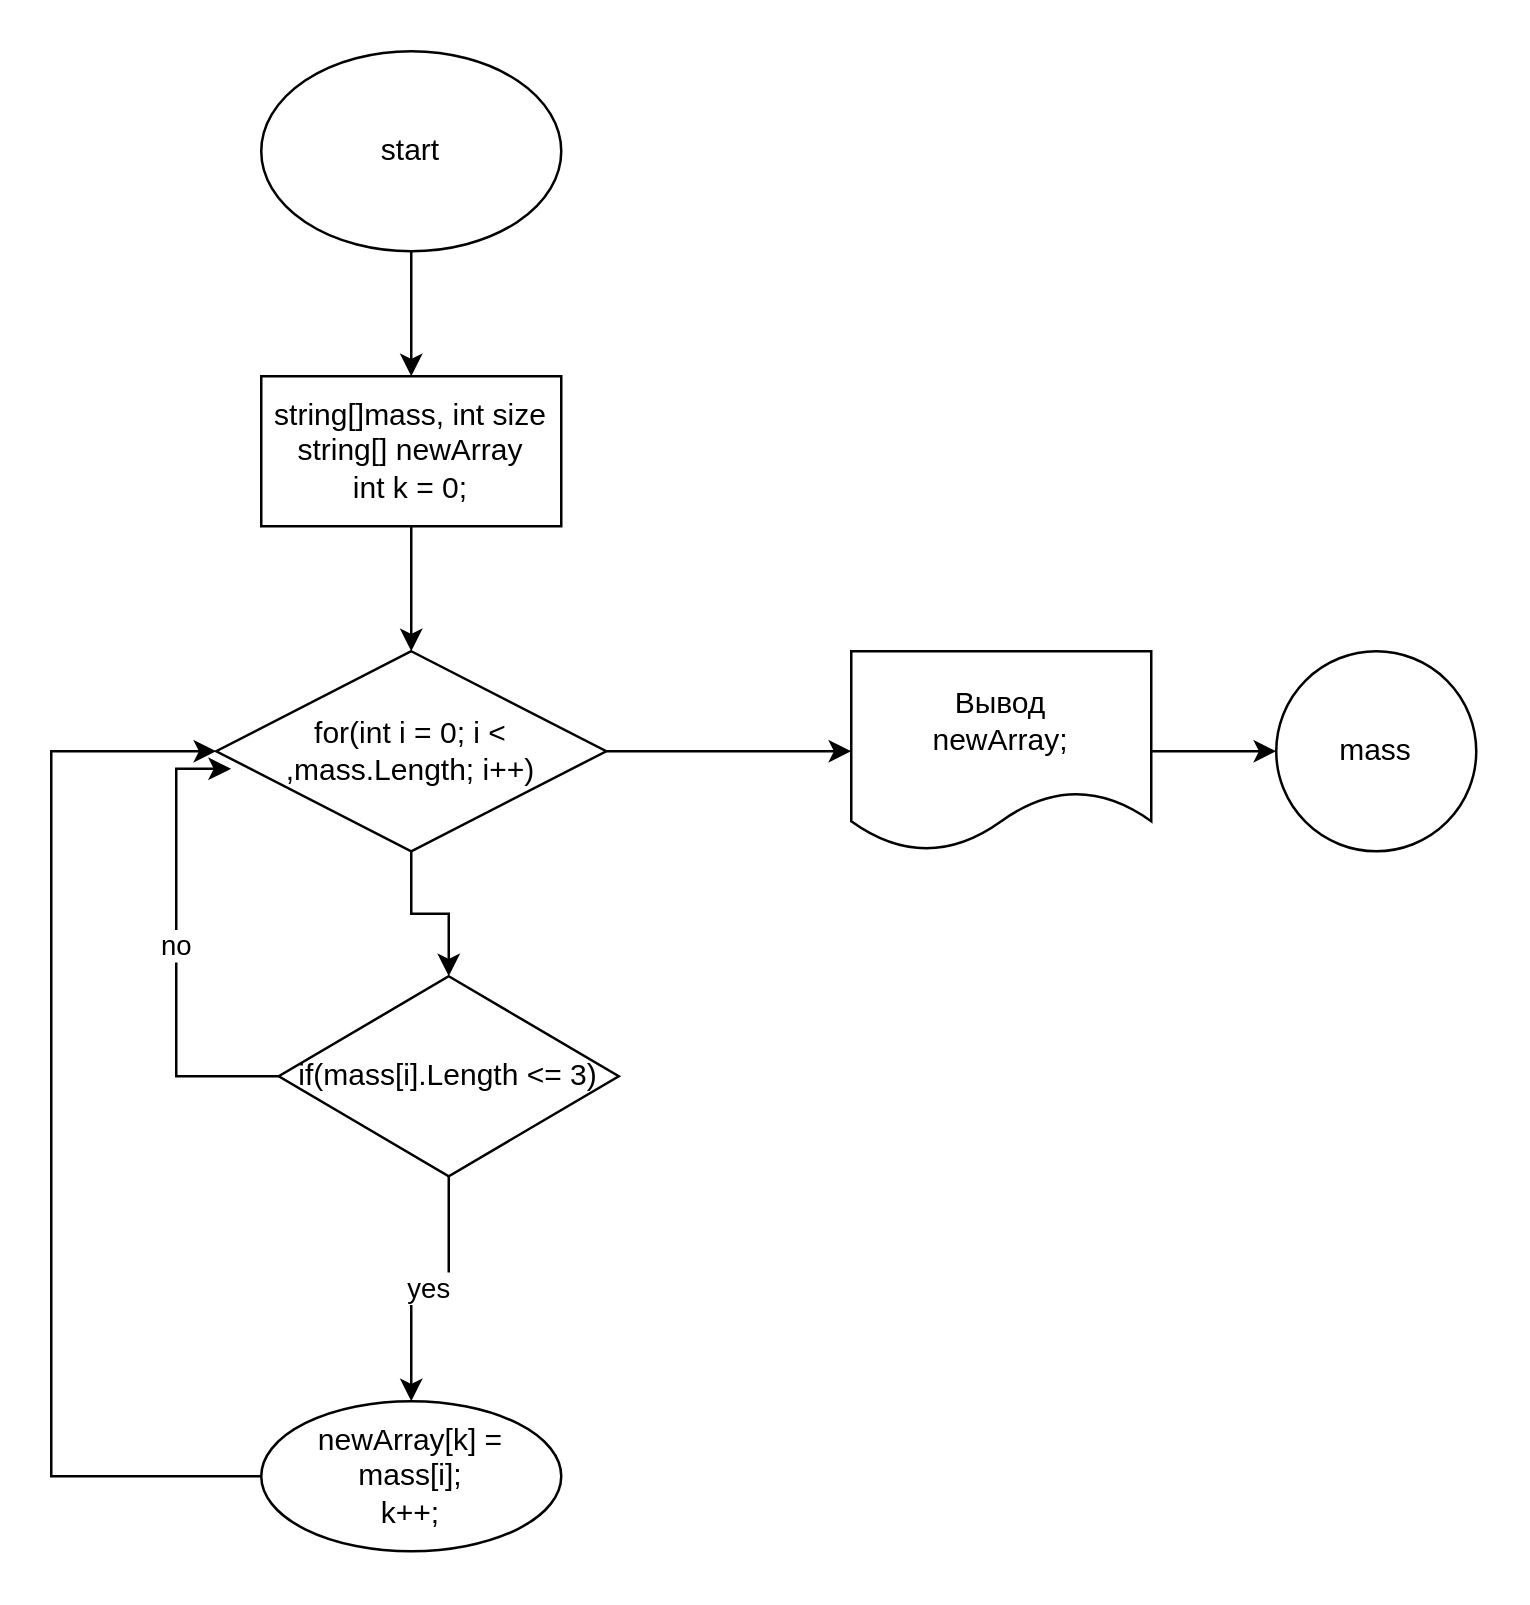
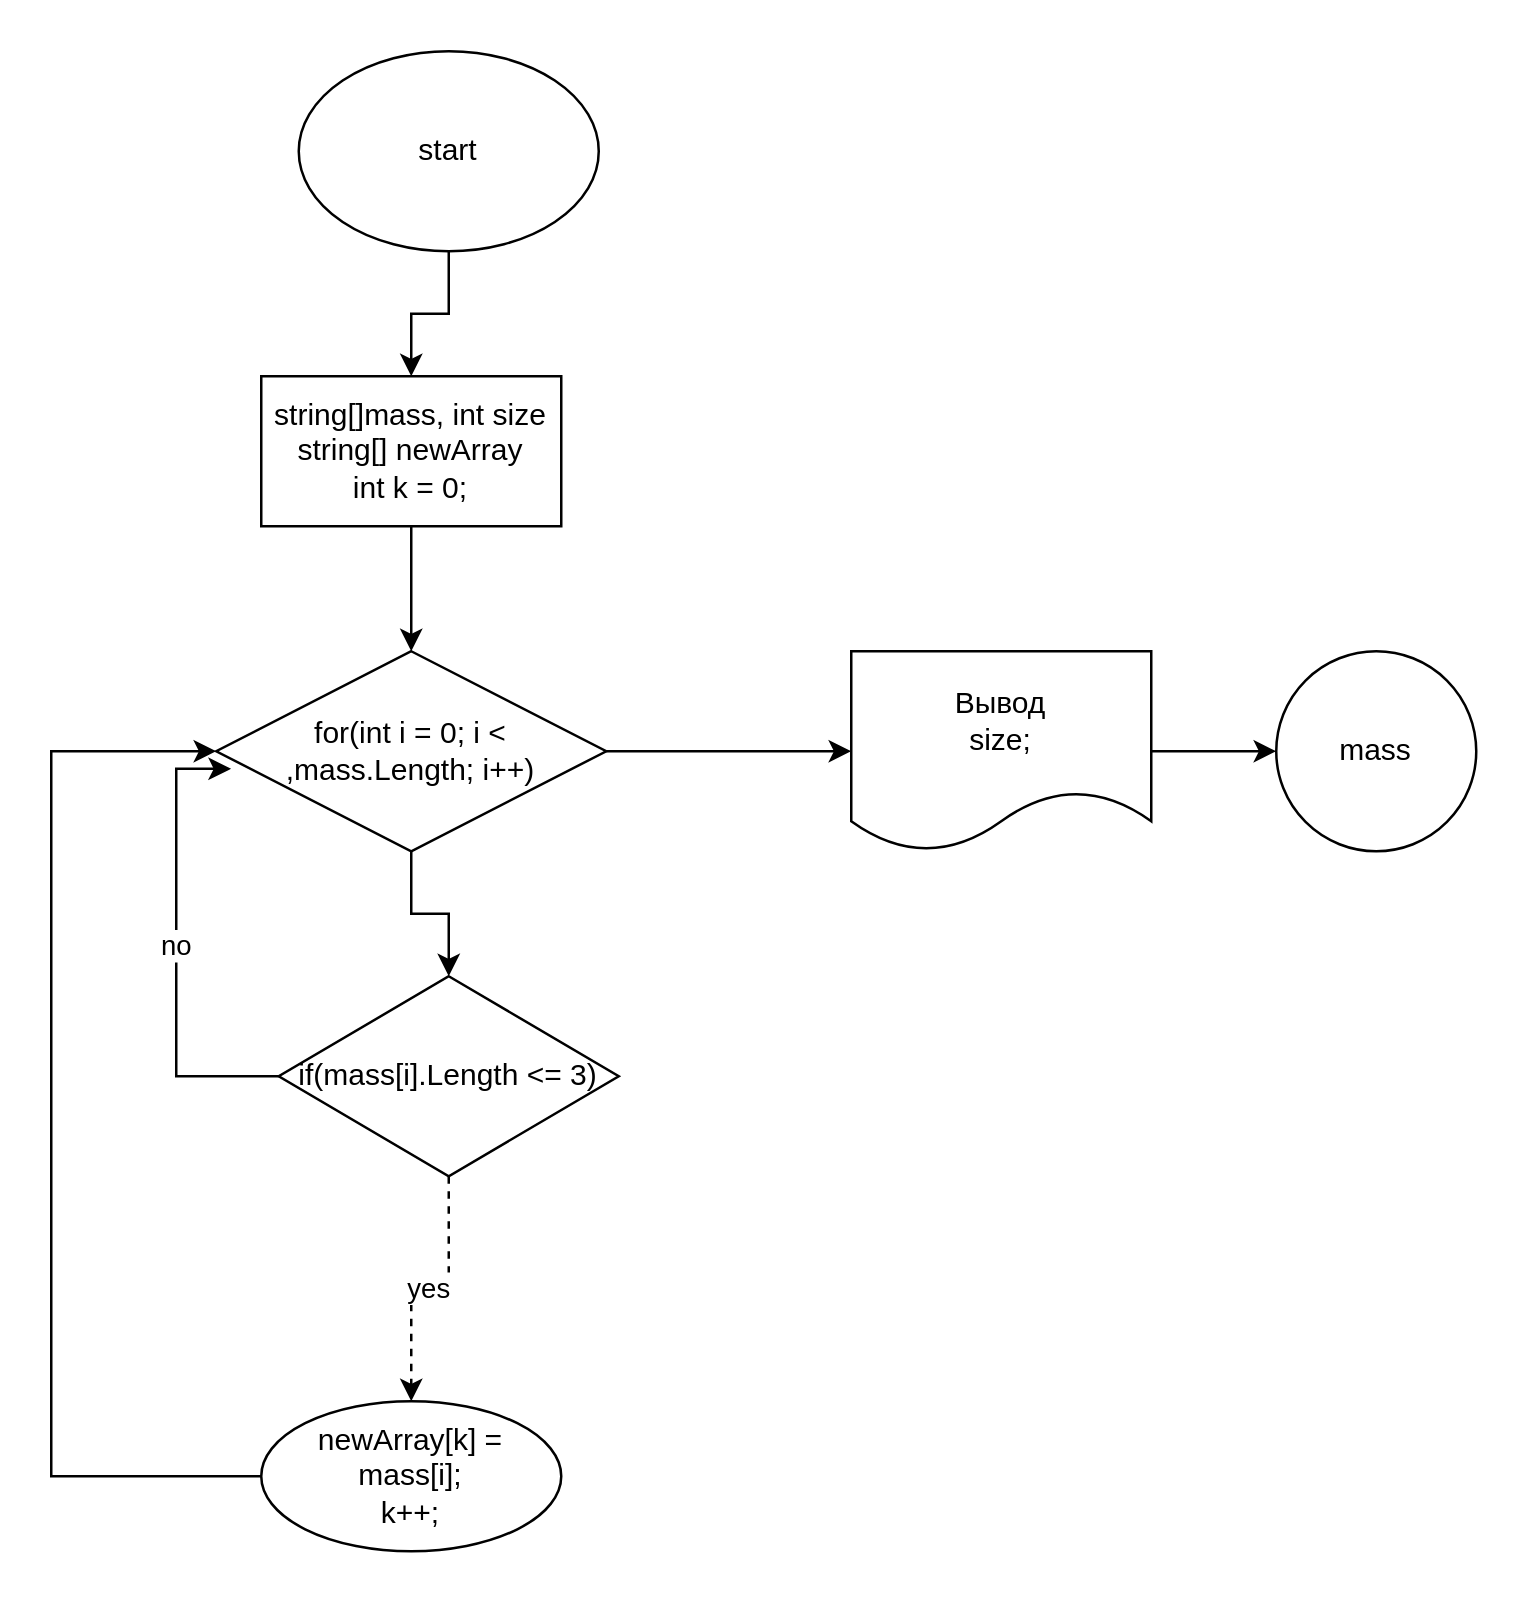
(411, 151) -> (449, 151)
(1001, 721) -> (1001, 721)
(449, 1222) -> (449, 1222)
